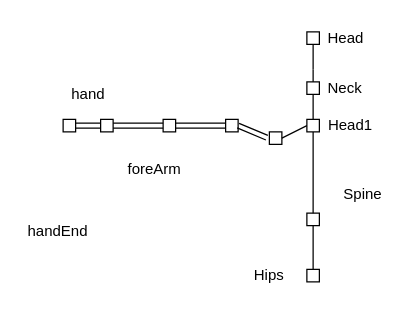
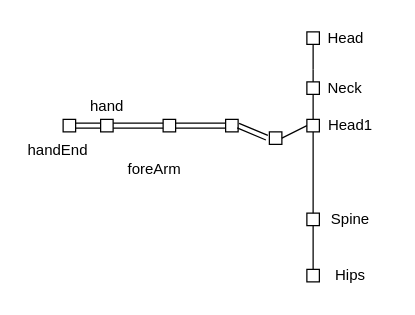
(94, 94) -> (113, 107)
(363, 194) -> (351, 219)
(69, 232) -> (69, 151)
(269, 276) -> (351, 276)
